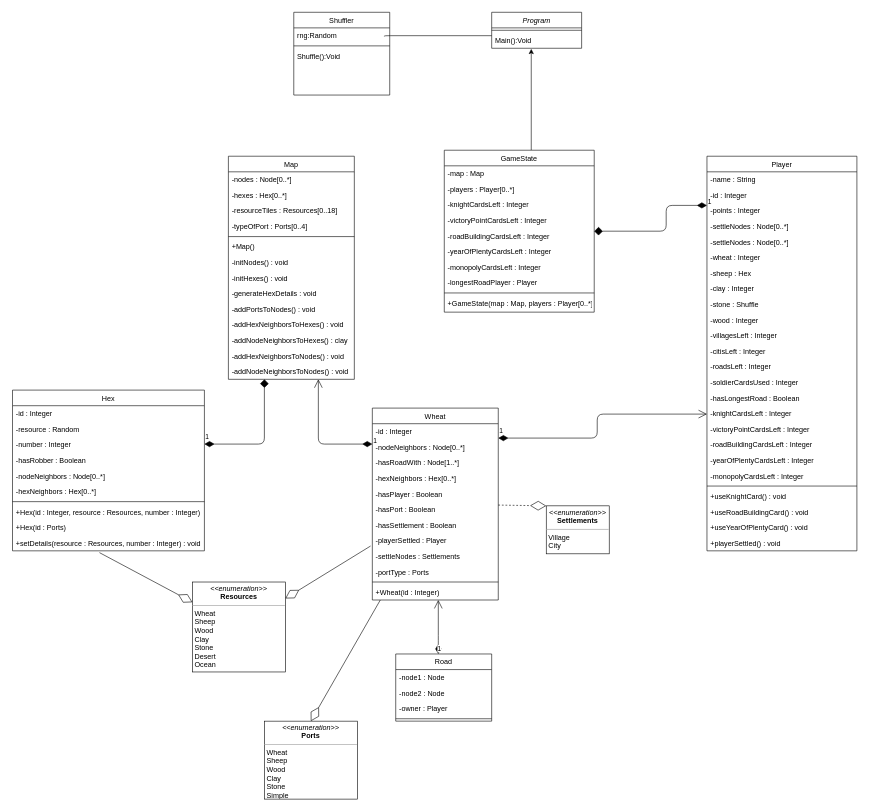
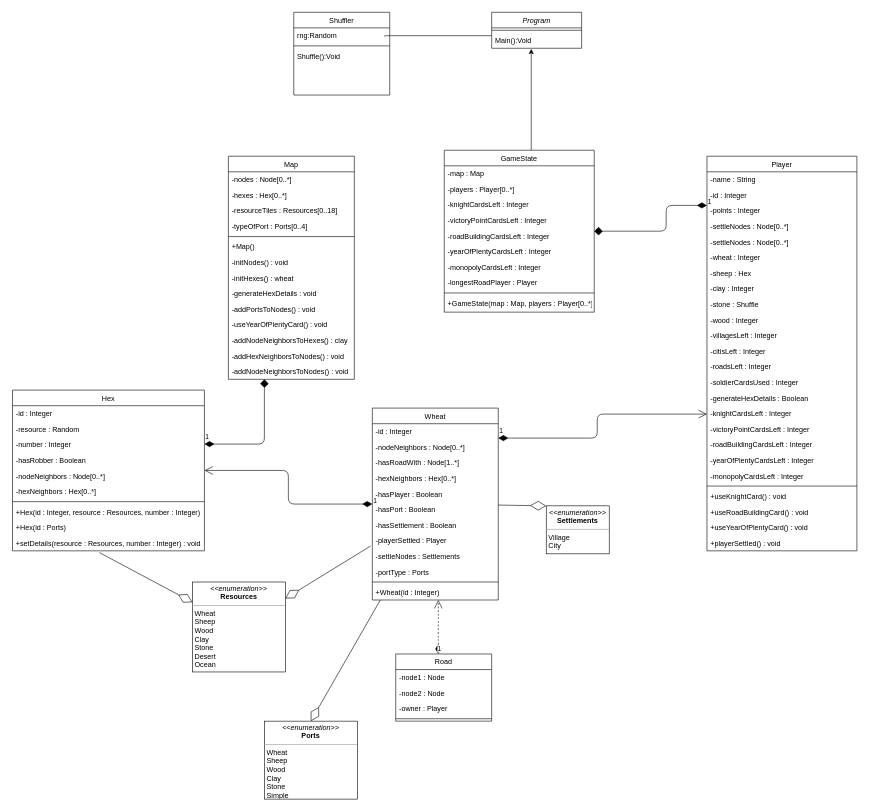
(264, 278) -> (267, 278)
(291, 325) -> (285, 325)
(757, 398) -> (763, 398)
(318, 411) -> none
none -> (264, 471)
(516, 506) -> (516, 506)
(438, 623) -> (438, 623)
